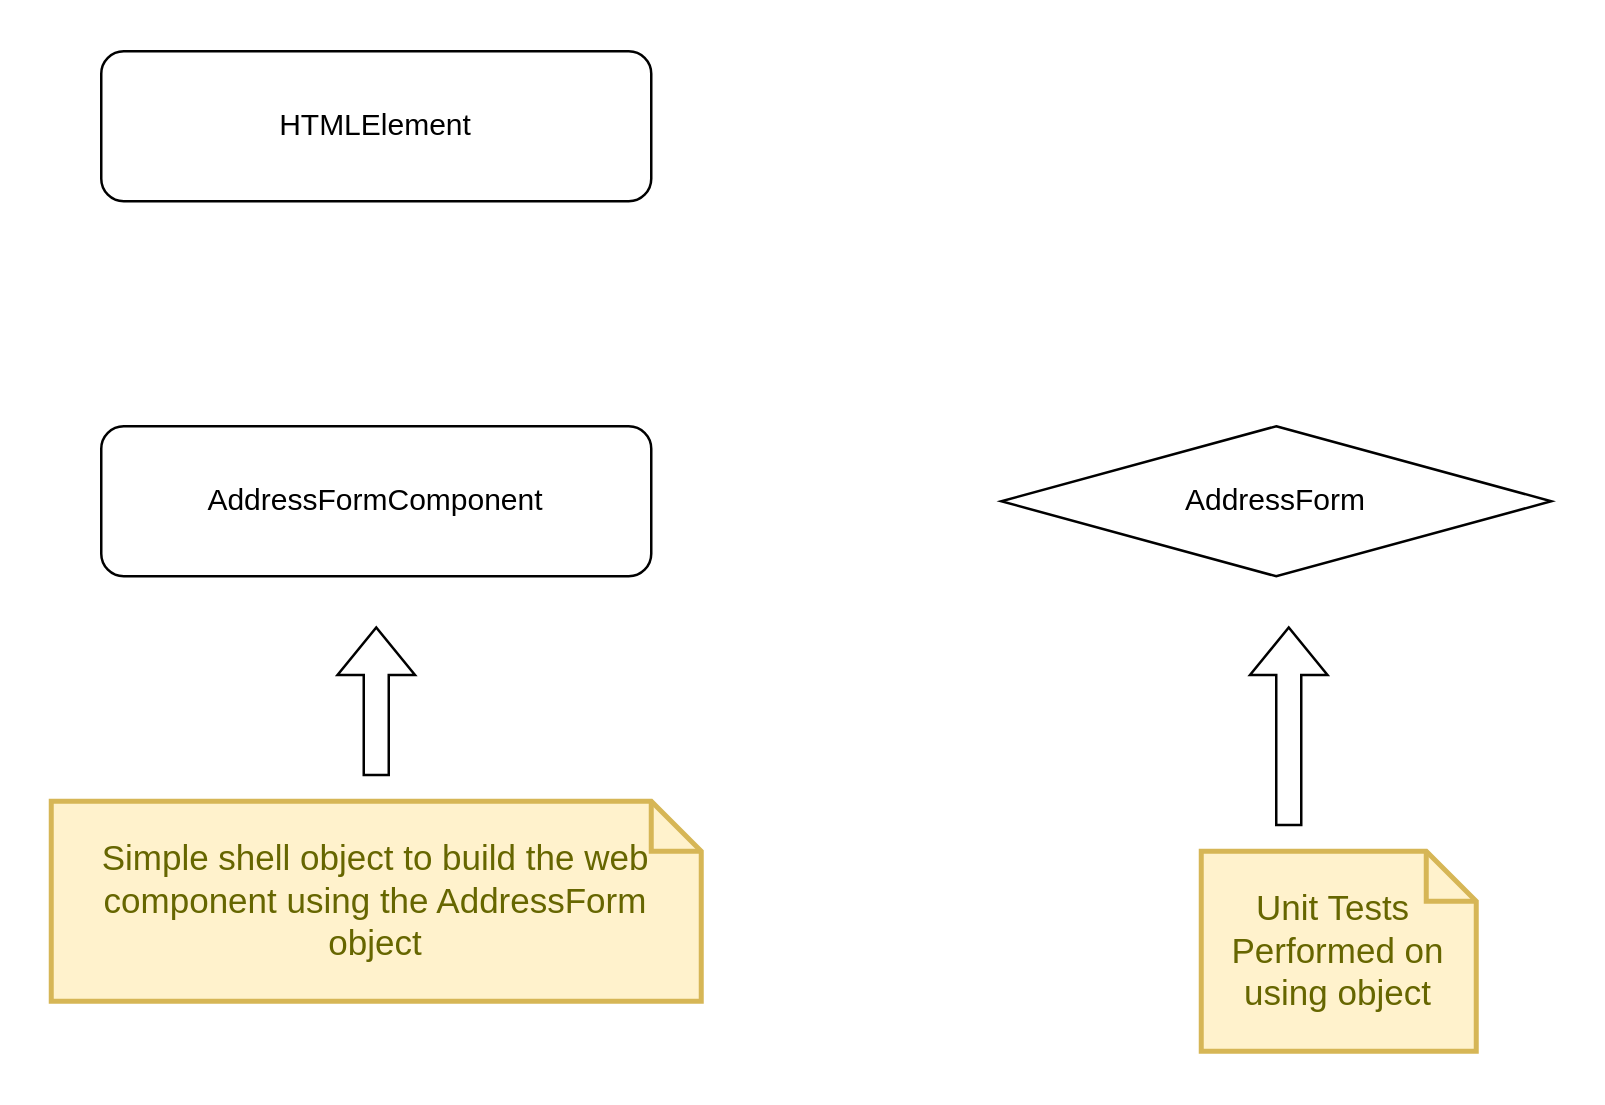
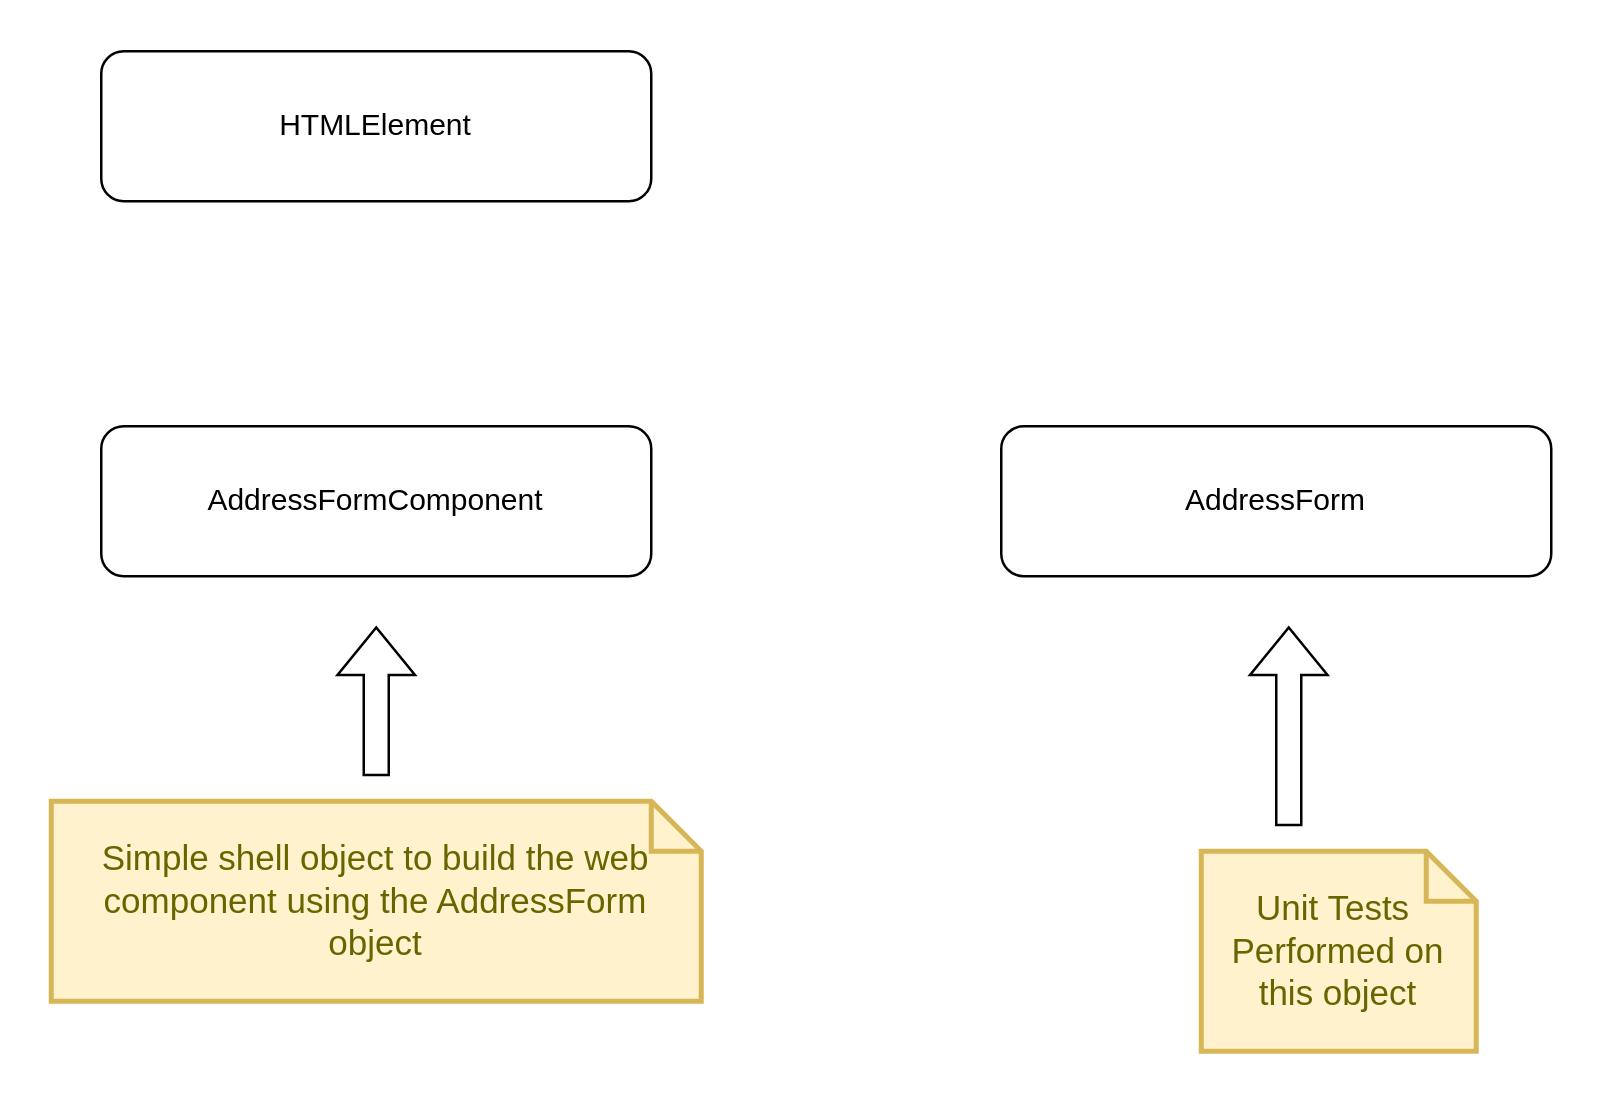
(1276, 501) -> (1276, 501)
(1339, 951) -> (1339, 951)
